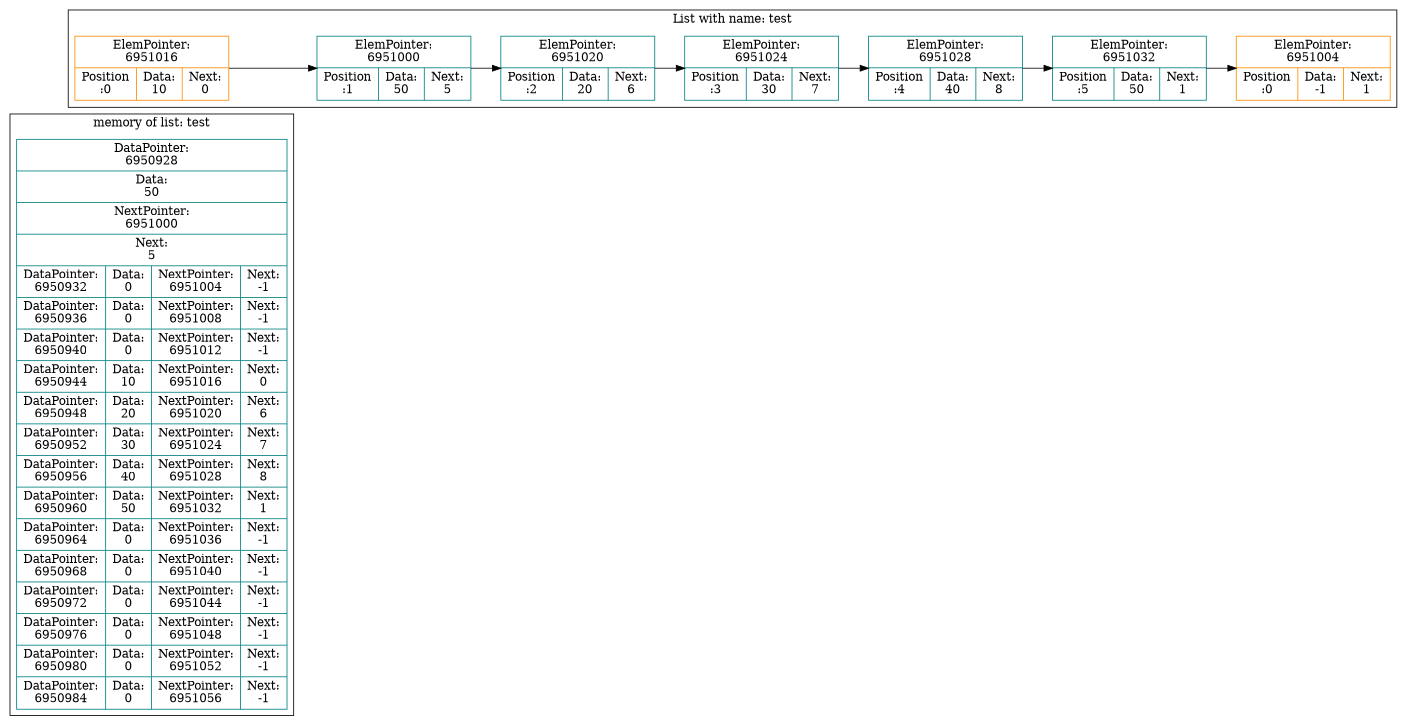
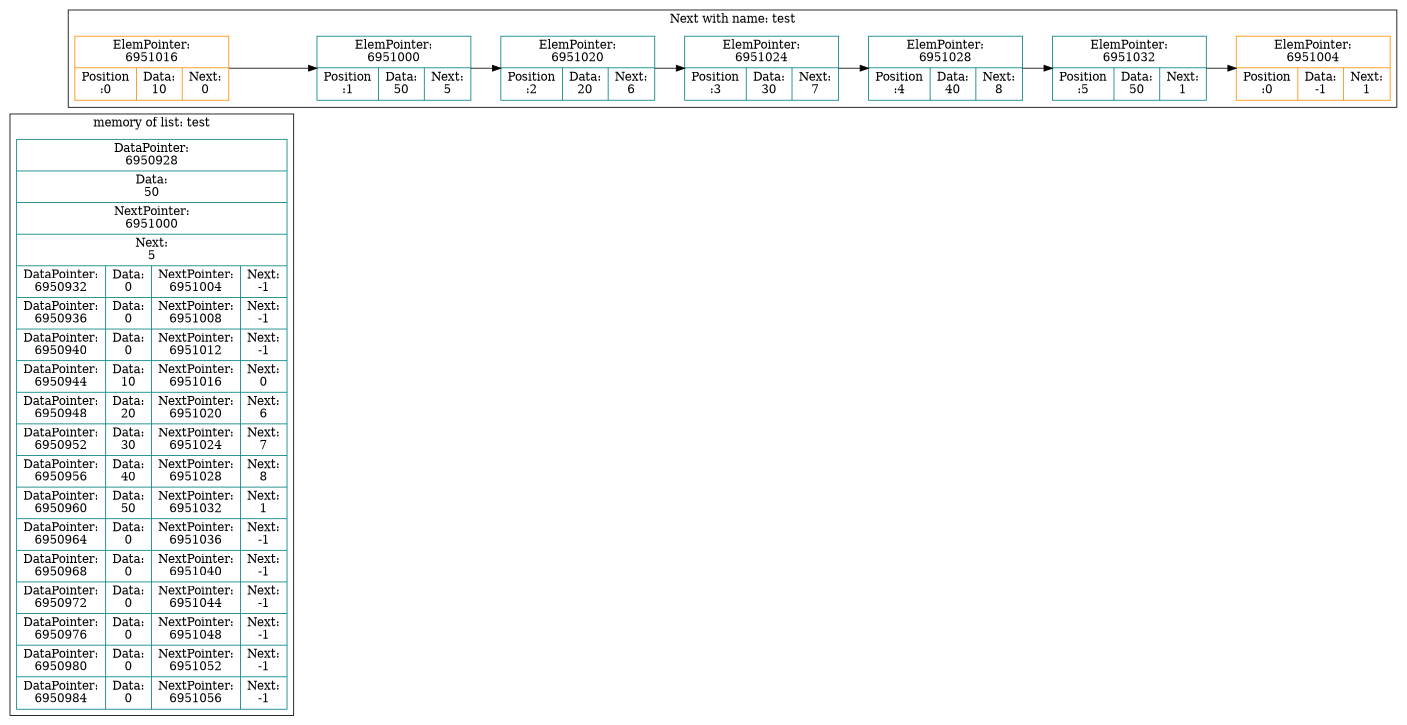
(733, 20) -> (733, 20)
